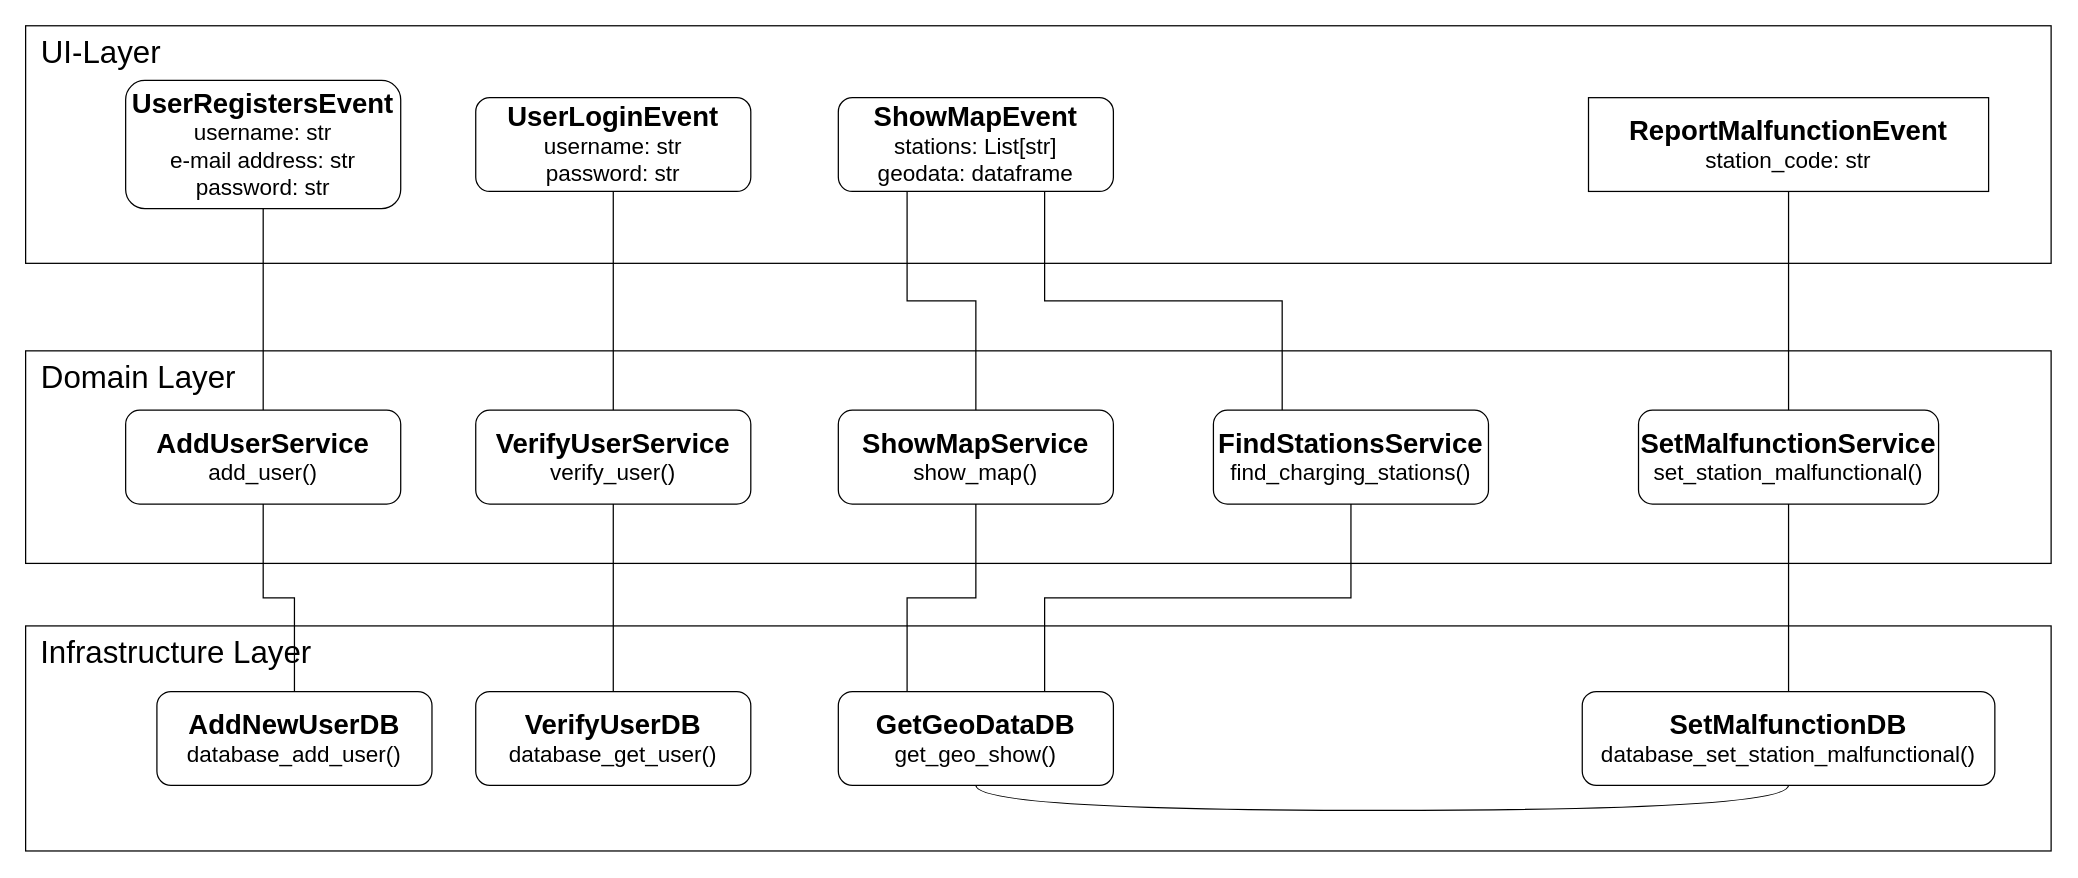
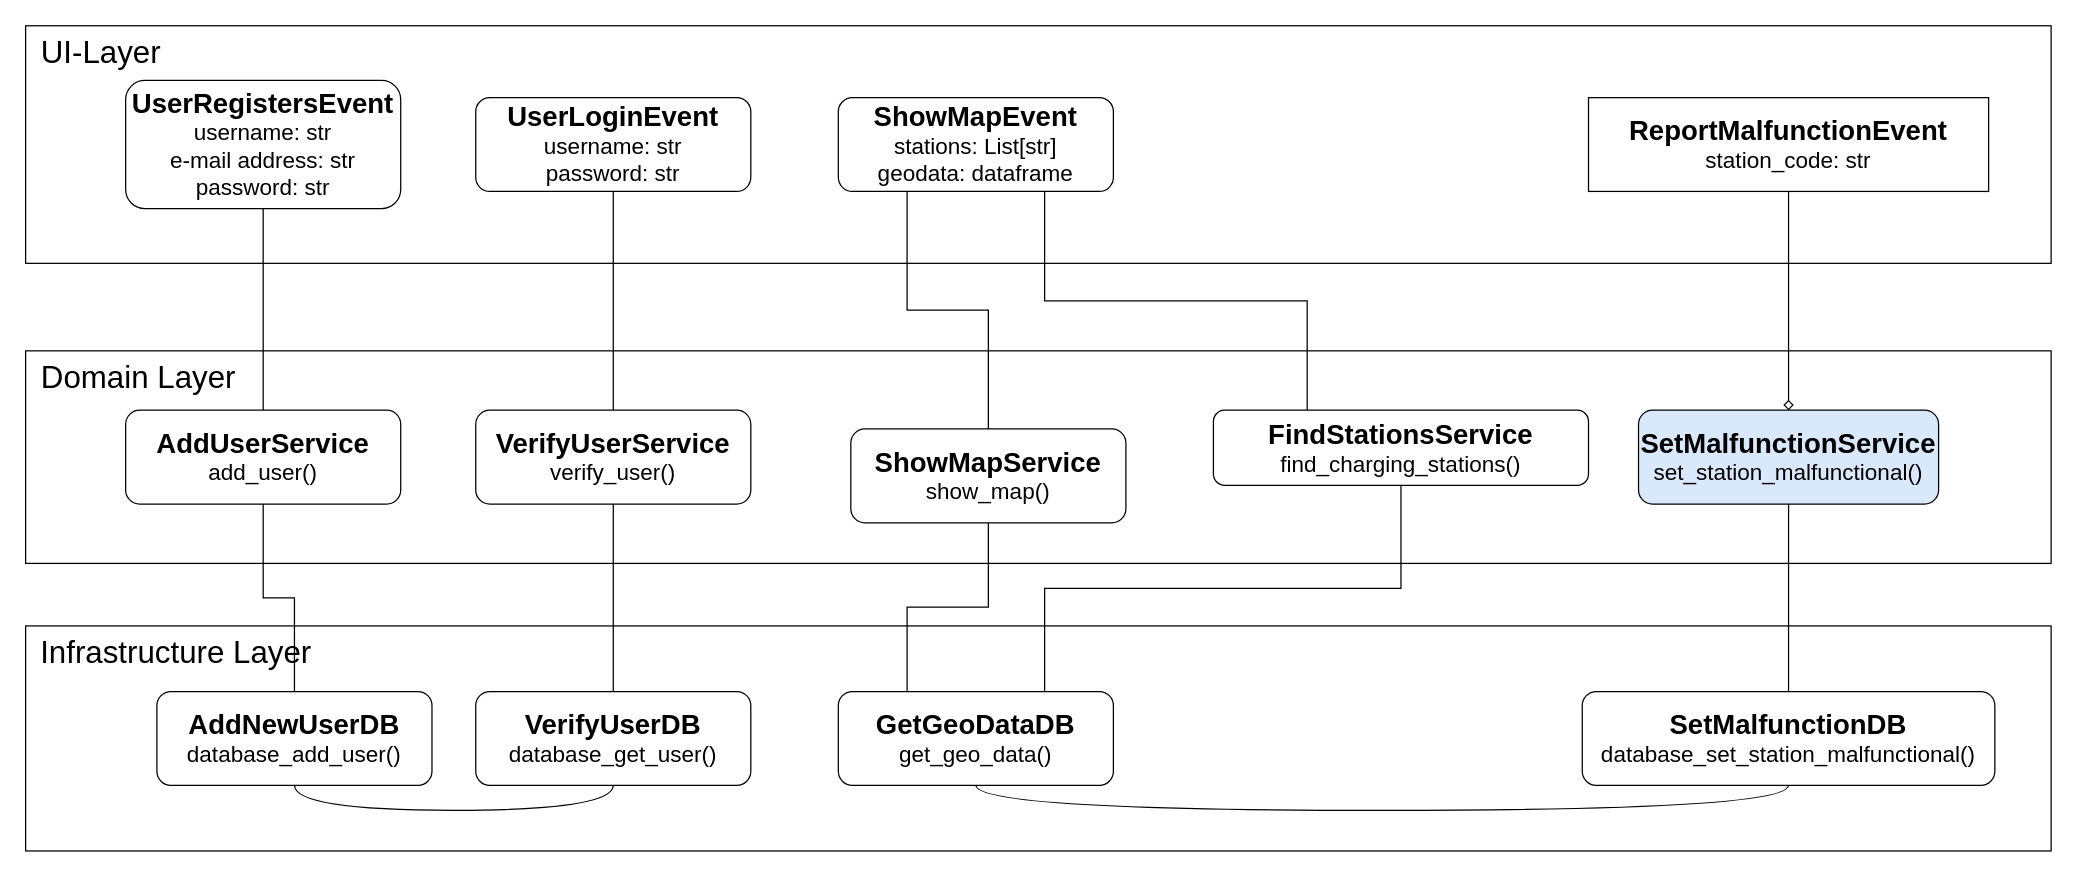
(1788, 404) -> (1788, 399)
(976, 457) -> (988, 476)
(1351, 457) -> (1401, 448)
(1788, 457) -> (1788, 457)
(976, 738) -> (976, 738)
none -> (454, 810)
